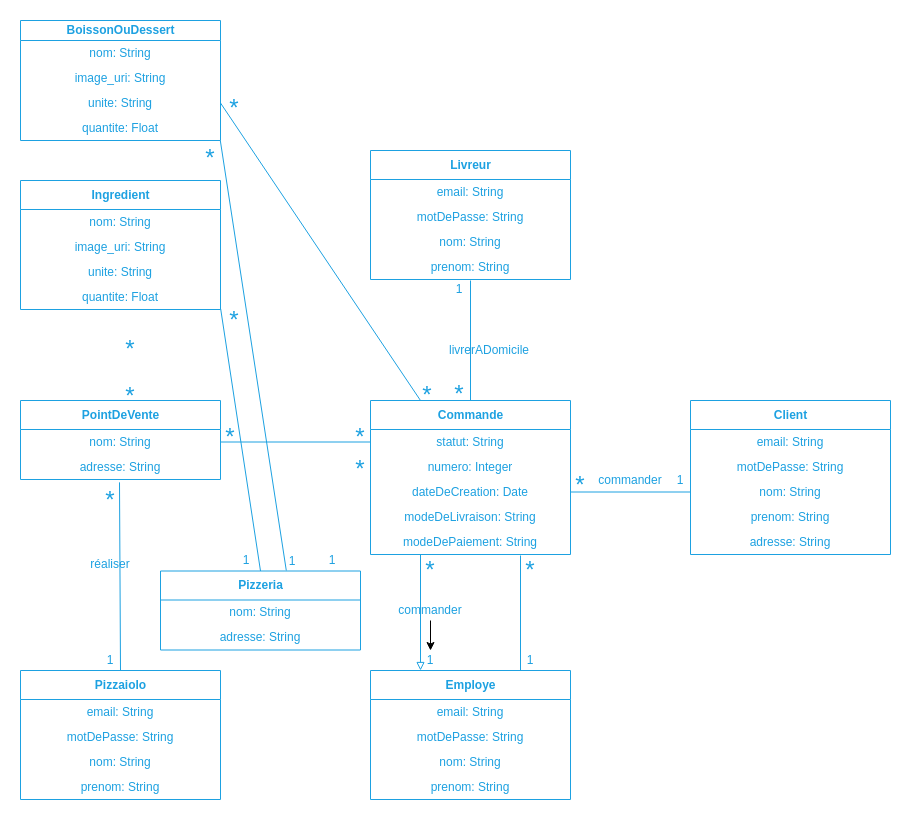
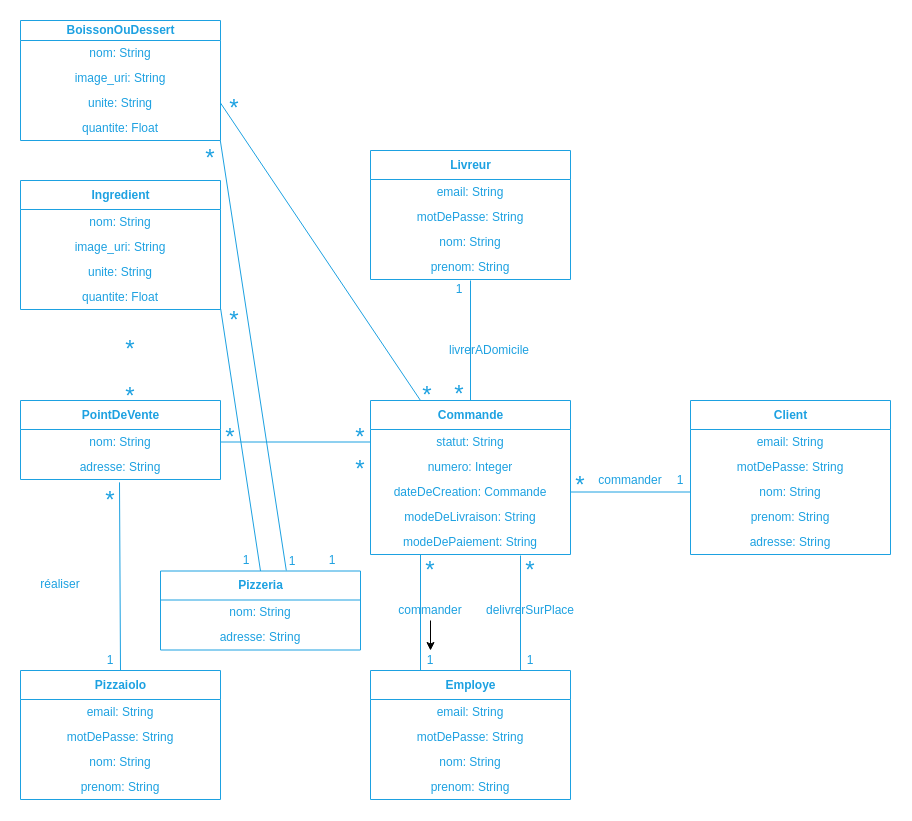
(471, 493) -> (471, 493)
(111, 565) -> (61, 585)
none -> (531, 611)
(421, 661) -> (421, 664)
